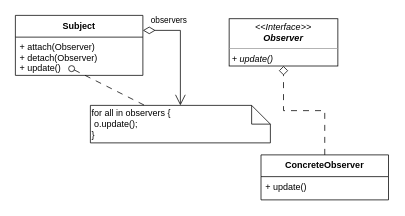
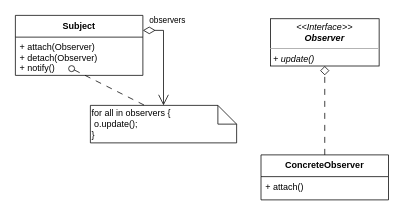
(284, 42) -> (325, 42)
(64, 47) -> (64, 47)
(180, 124) -> (164, 124)
(290, 187) -> (290, 187)
